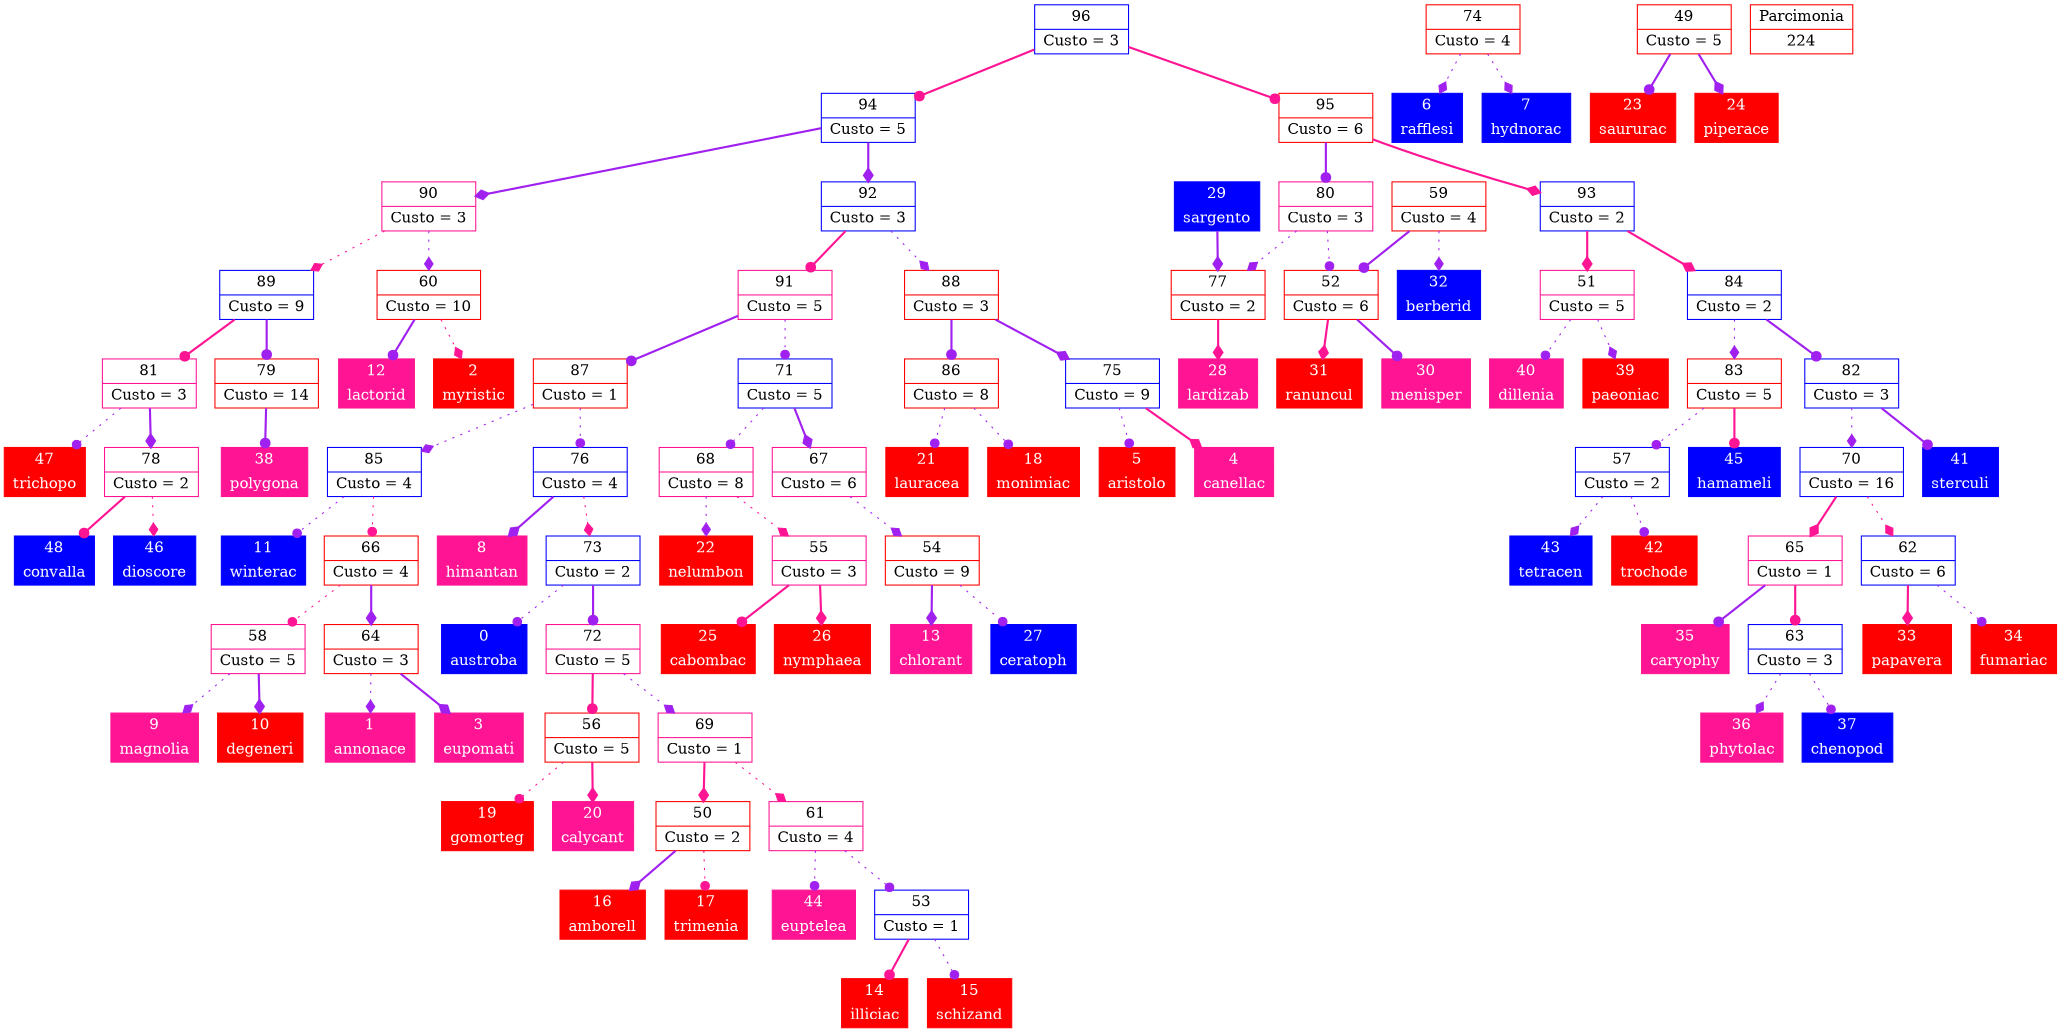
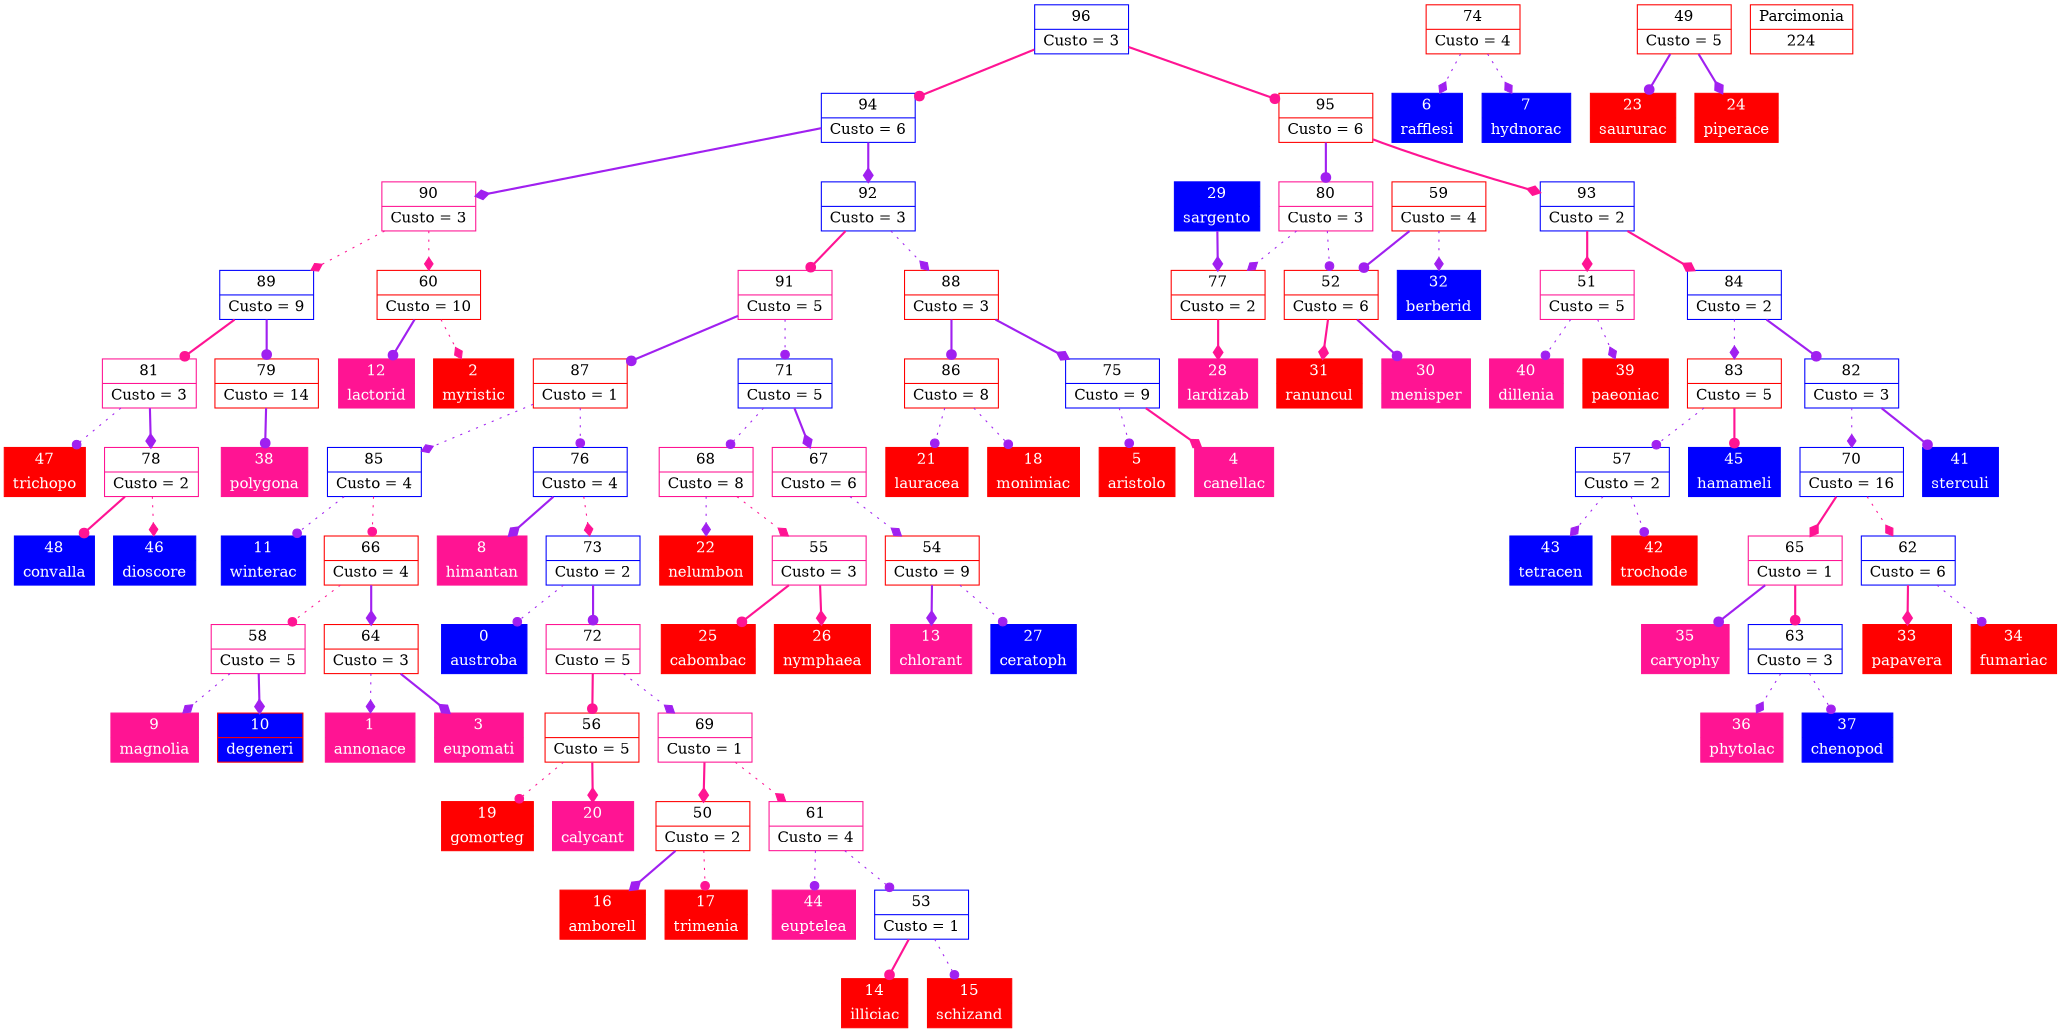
(868, 130) -> (868, 130)
(429, 244) -> (429, 244)
(260, 738) -> (260, 738)
